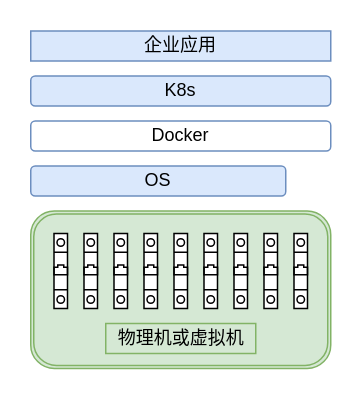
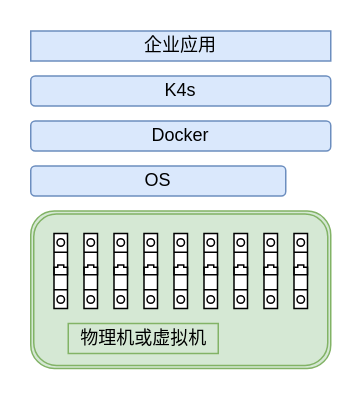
(181, 91) -> (181, 91)
(181, 136) -> (181, 136)
(181, 338) -> (143, 338)
